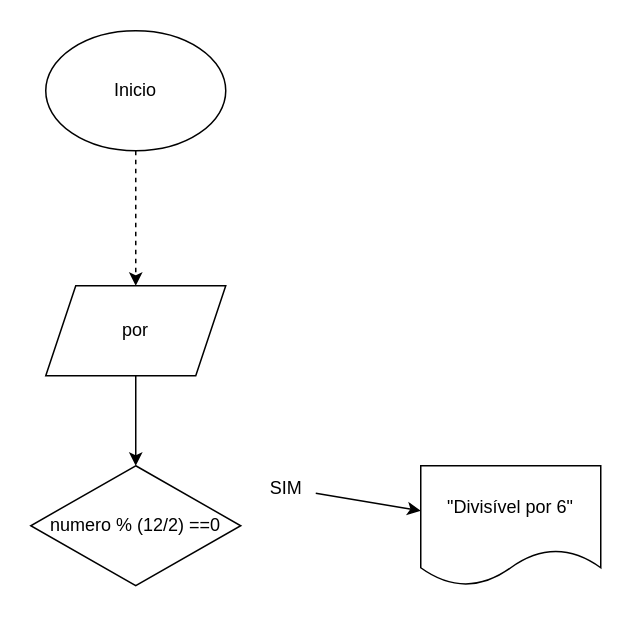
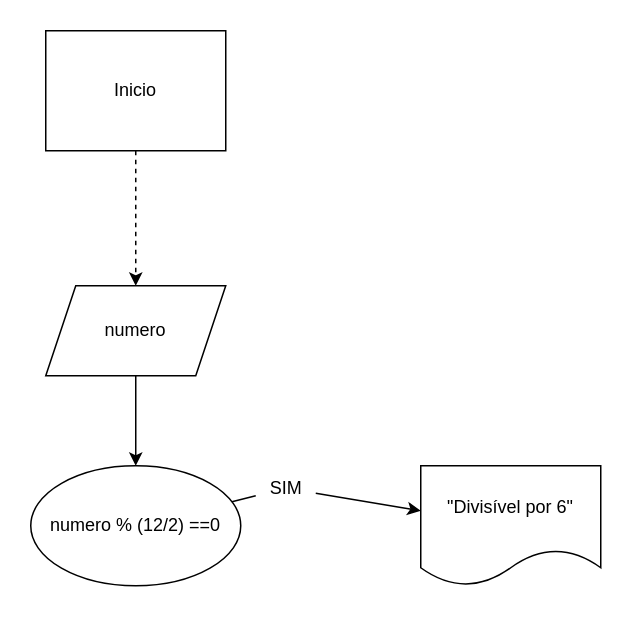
(136, 91) -> (136, 91)
(136, 331) -> (136, 331)
none -> (244, 499)
(136, 526) -> (136, 526)
